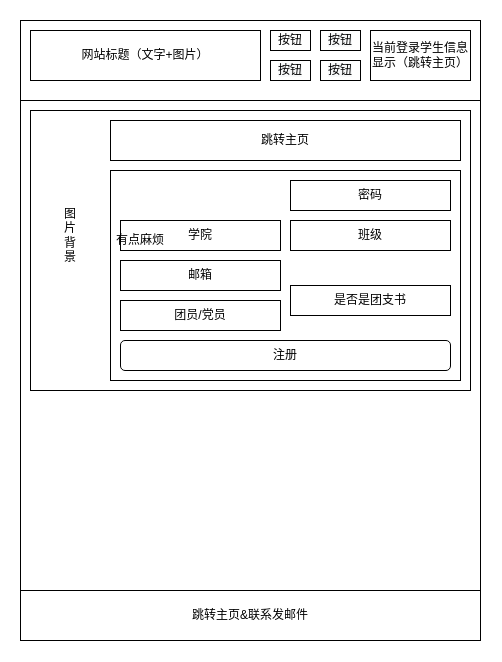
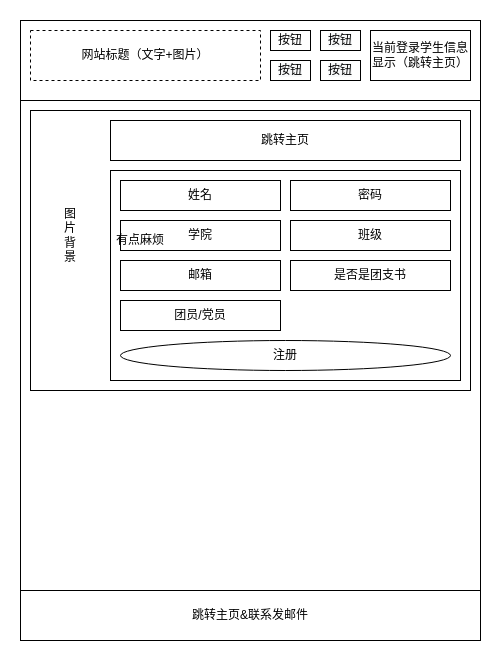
(146, 56) -> (146, 56)
none -> (201, 196)
(371, 301) -> (371, 276)
(286, 356) -> (286, 356)
